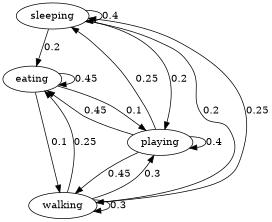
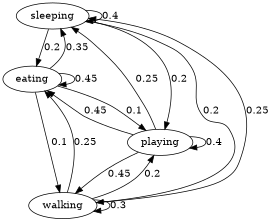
none -> (63, 54)
(153, 174) -> (153, 174)
